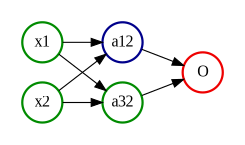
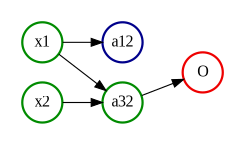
(158, 56) -> none
(78, 76) -> none
